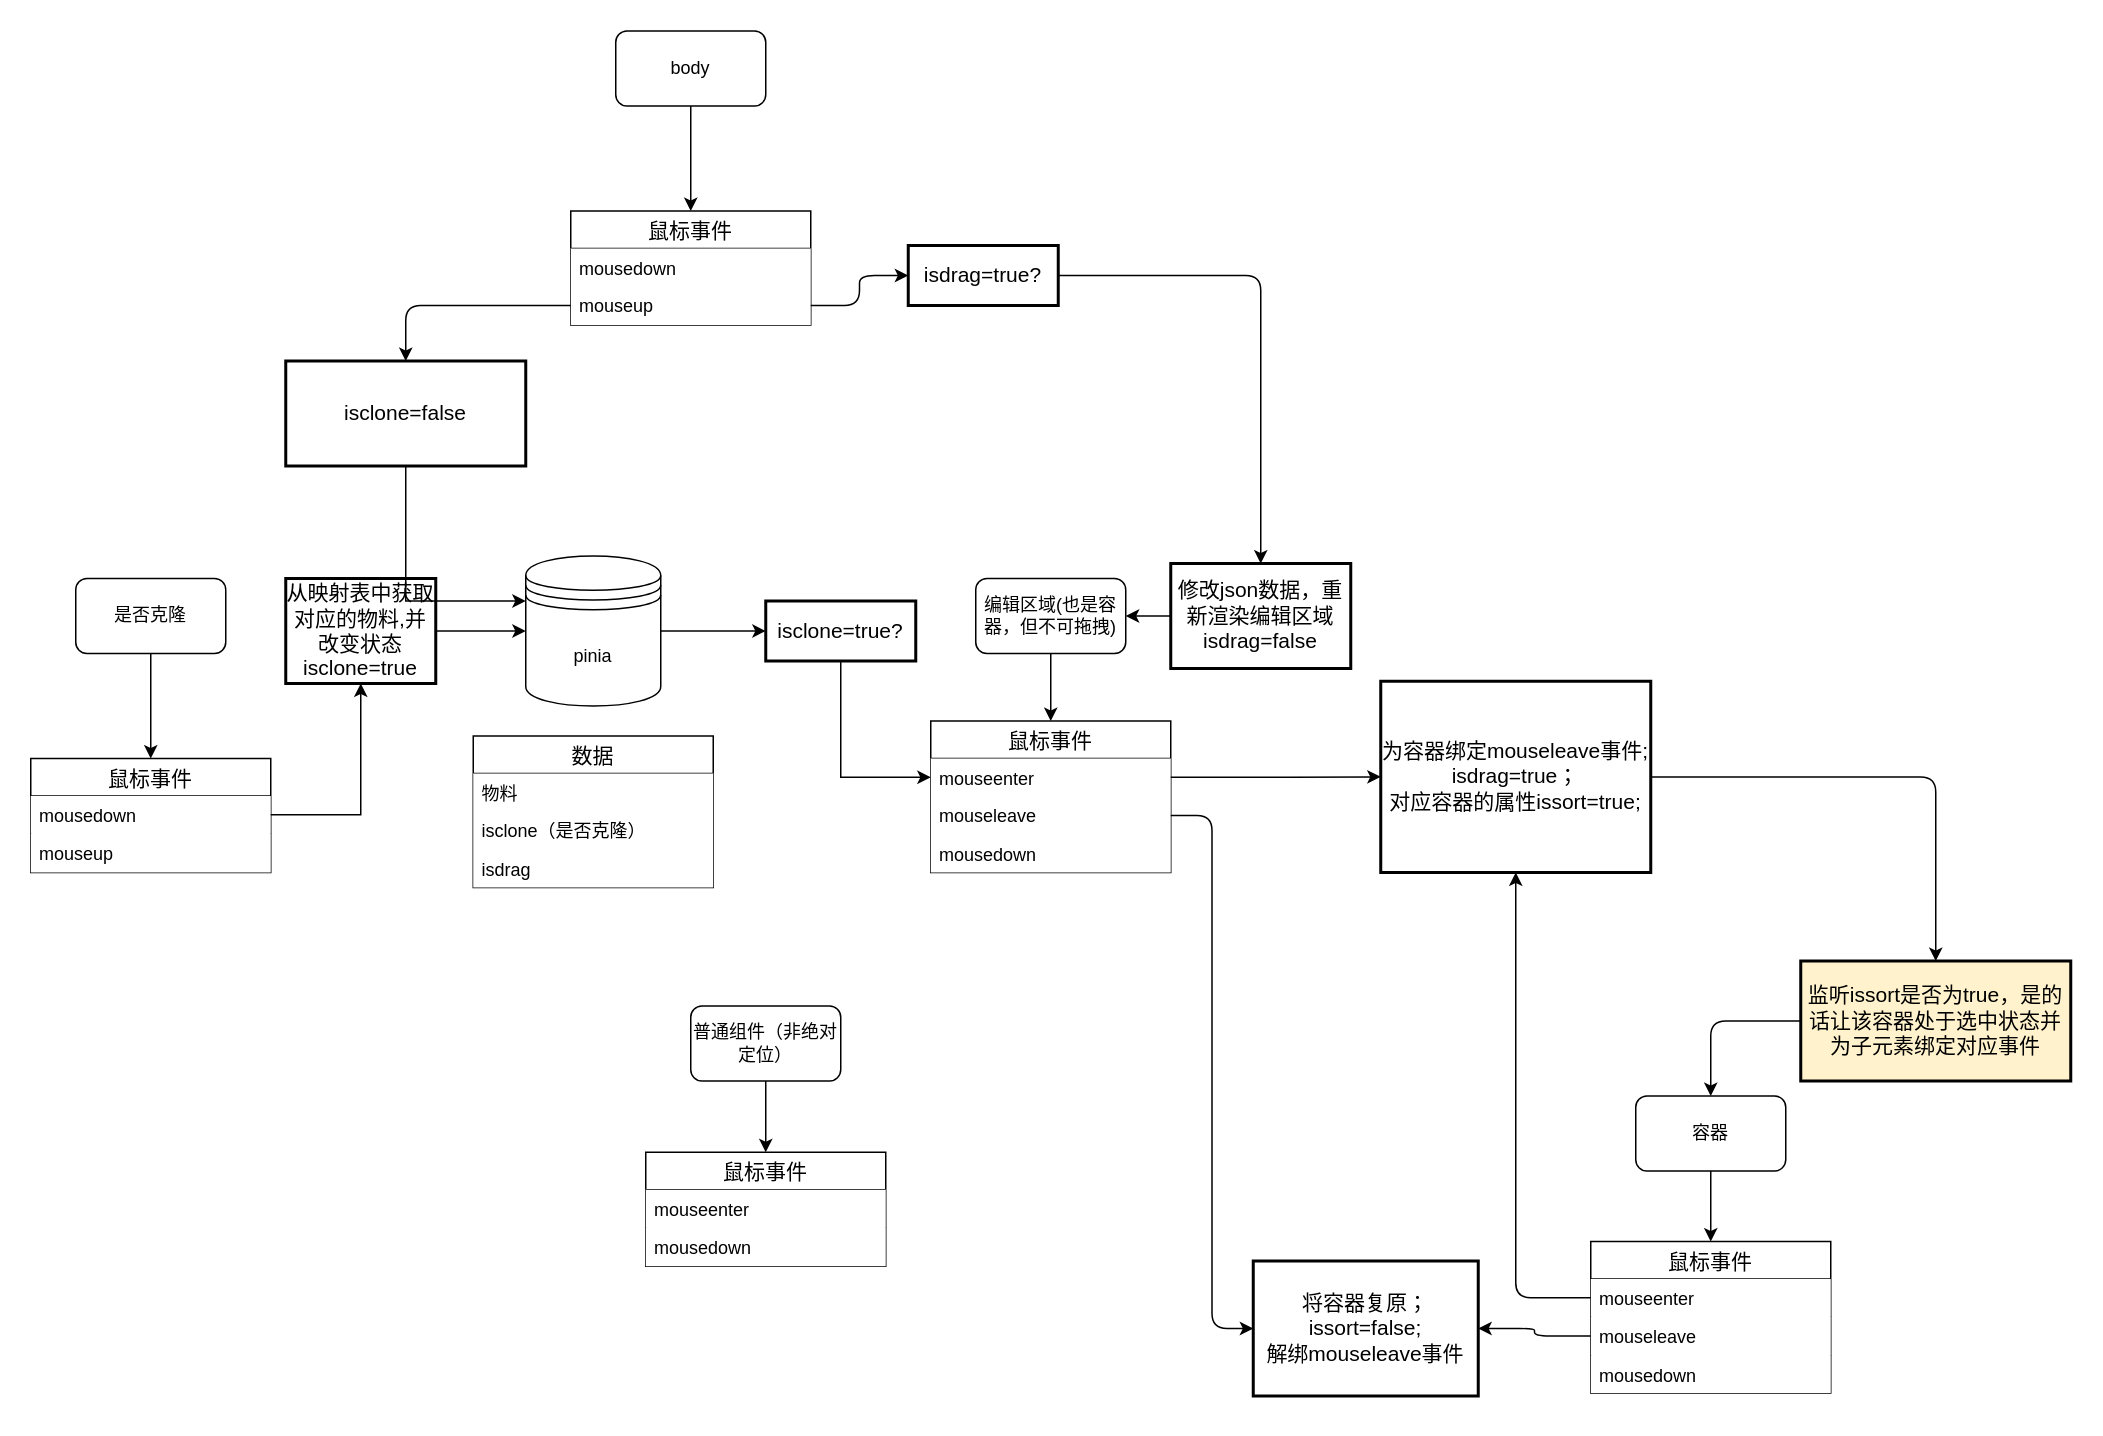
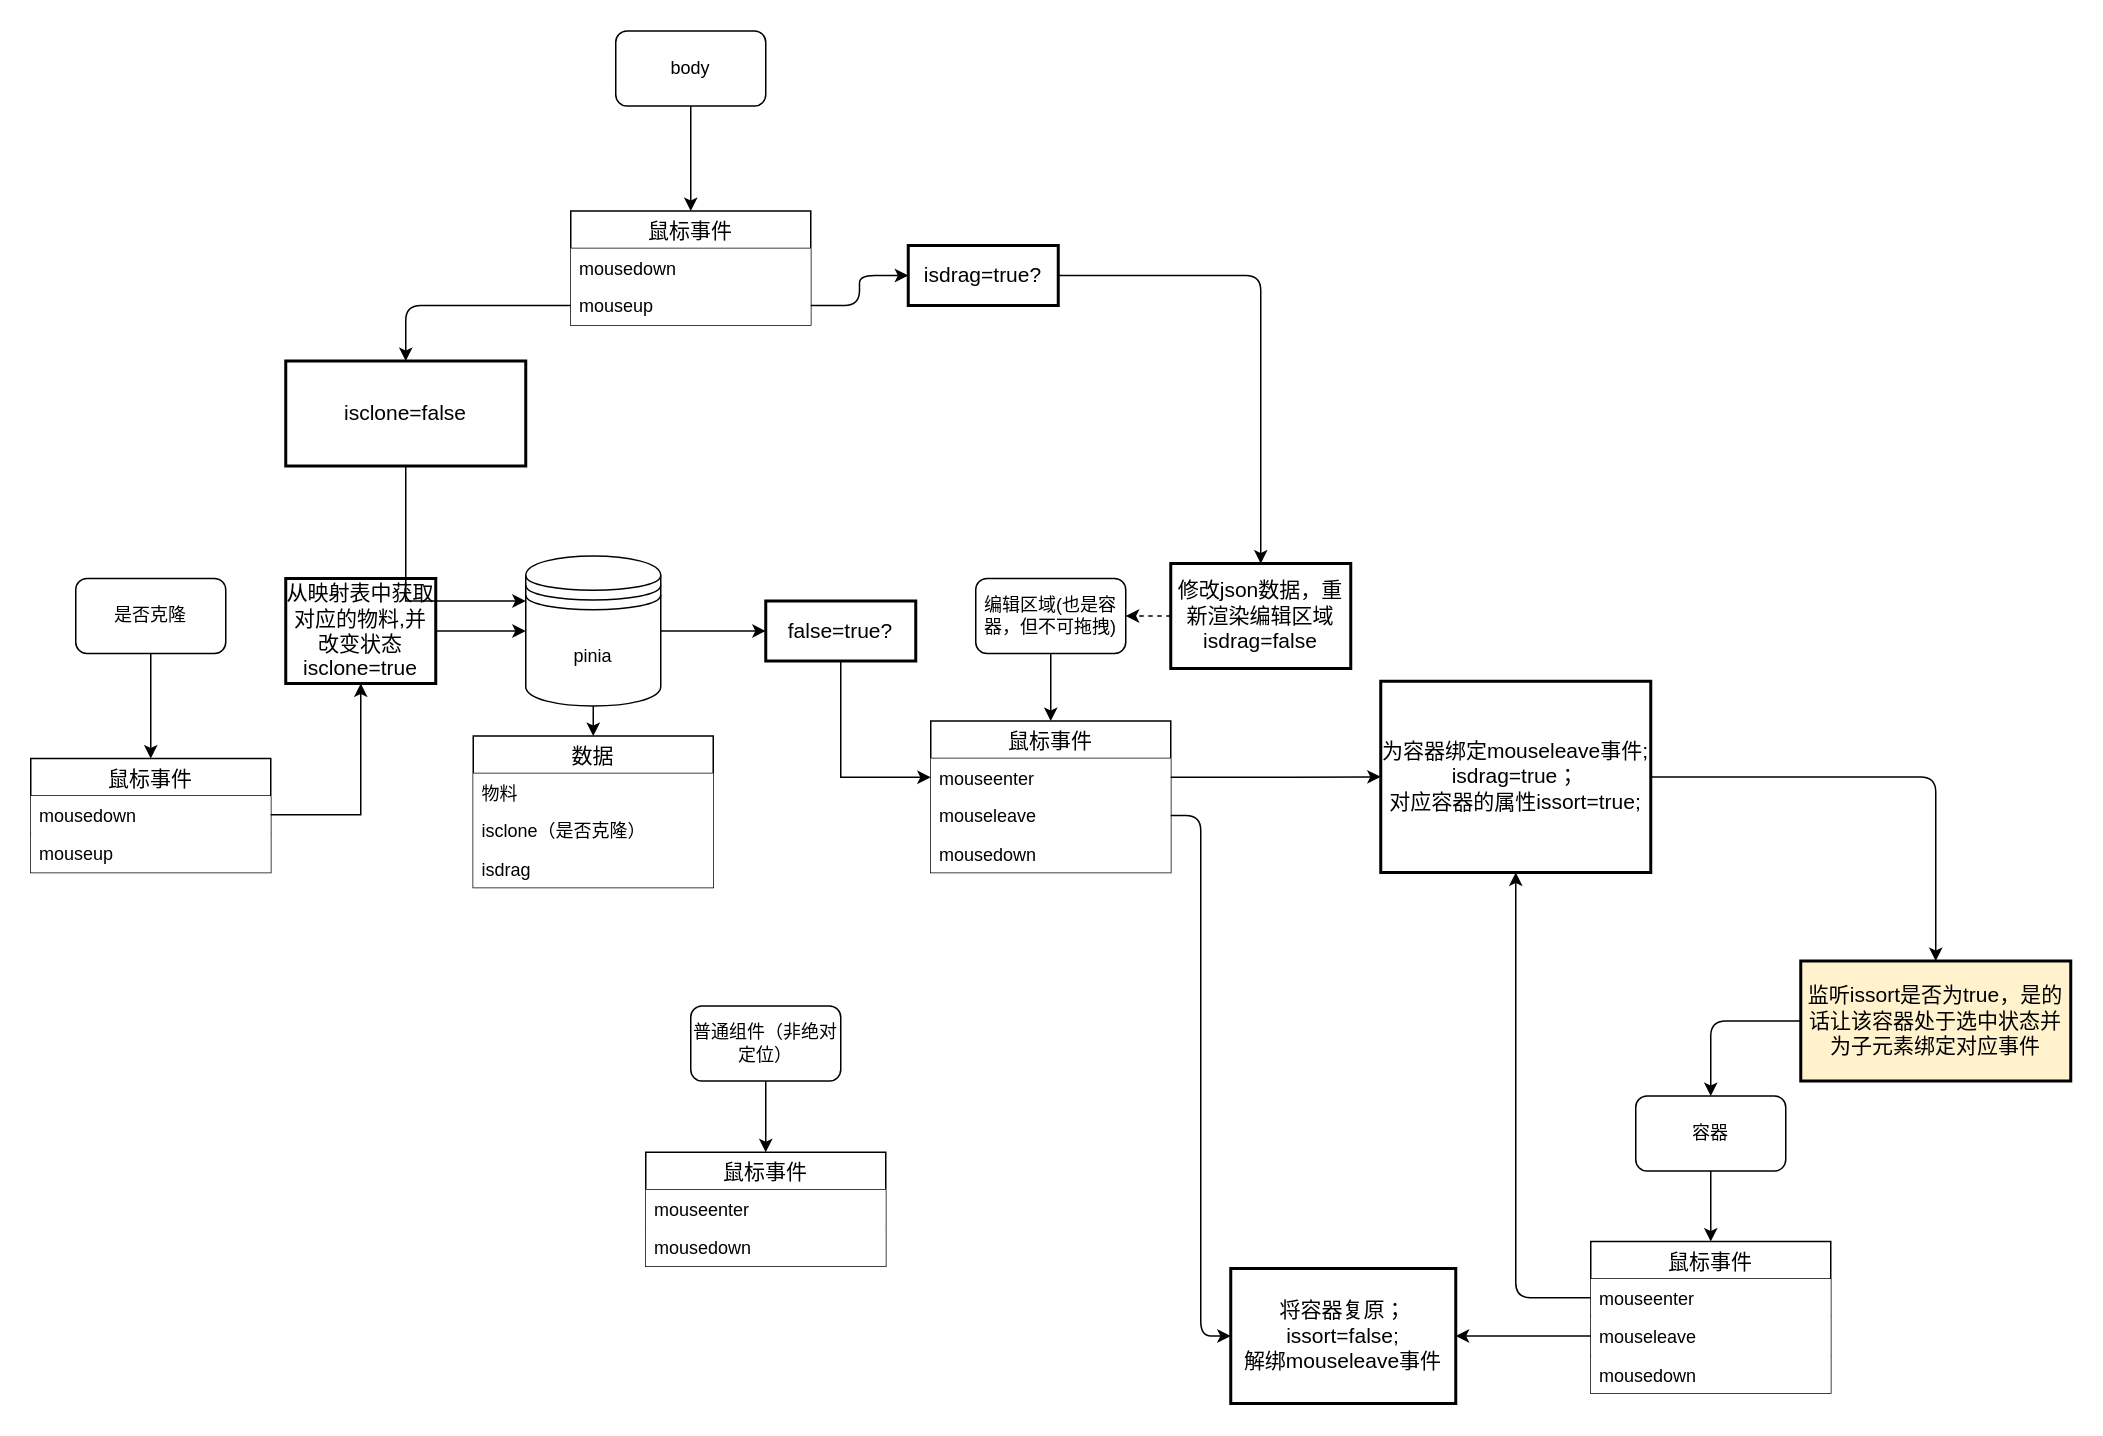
(1152, 616) -> (1152, 616)
(841, 631) -> (841, 631)
none -> (593, 716)
(1366, 1328) -> (1343, 1336)
